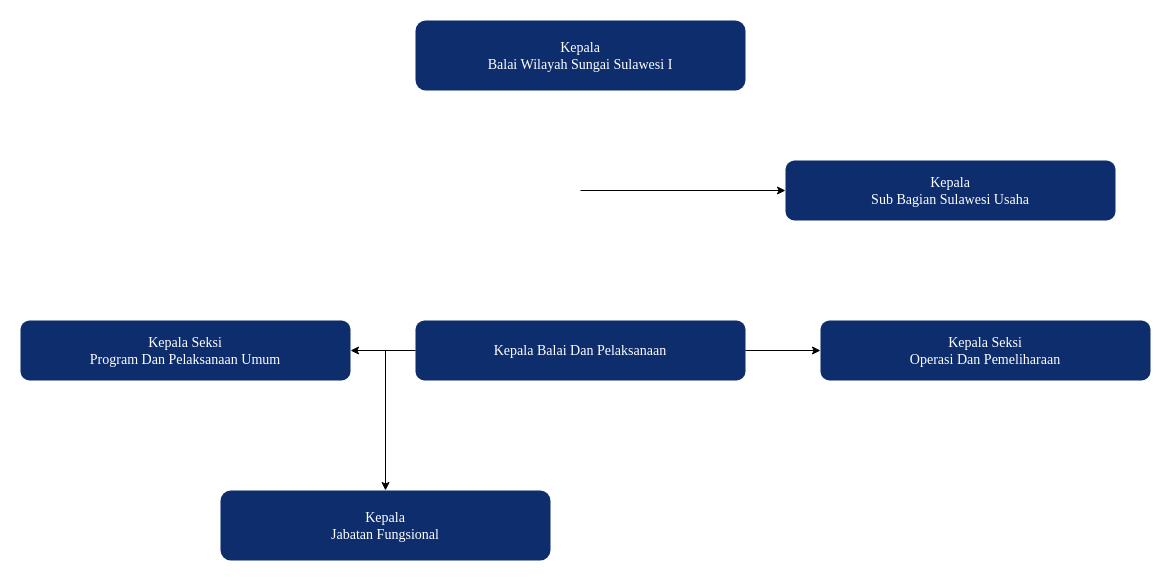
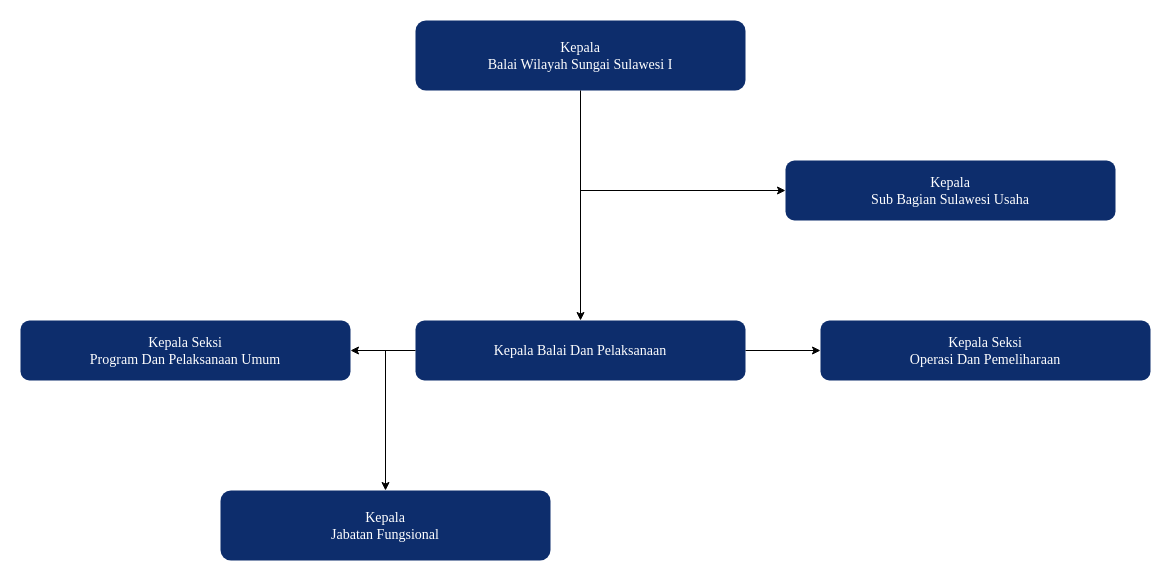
none -> (581, 202)
